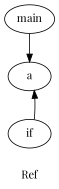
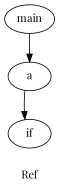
(35, 109) -> (24, 101)
